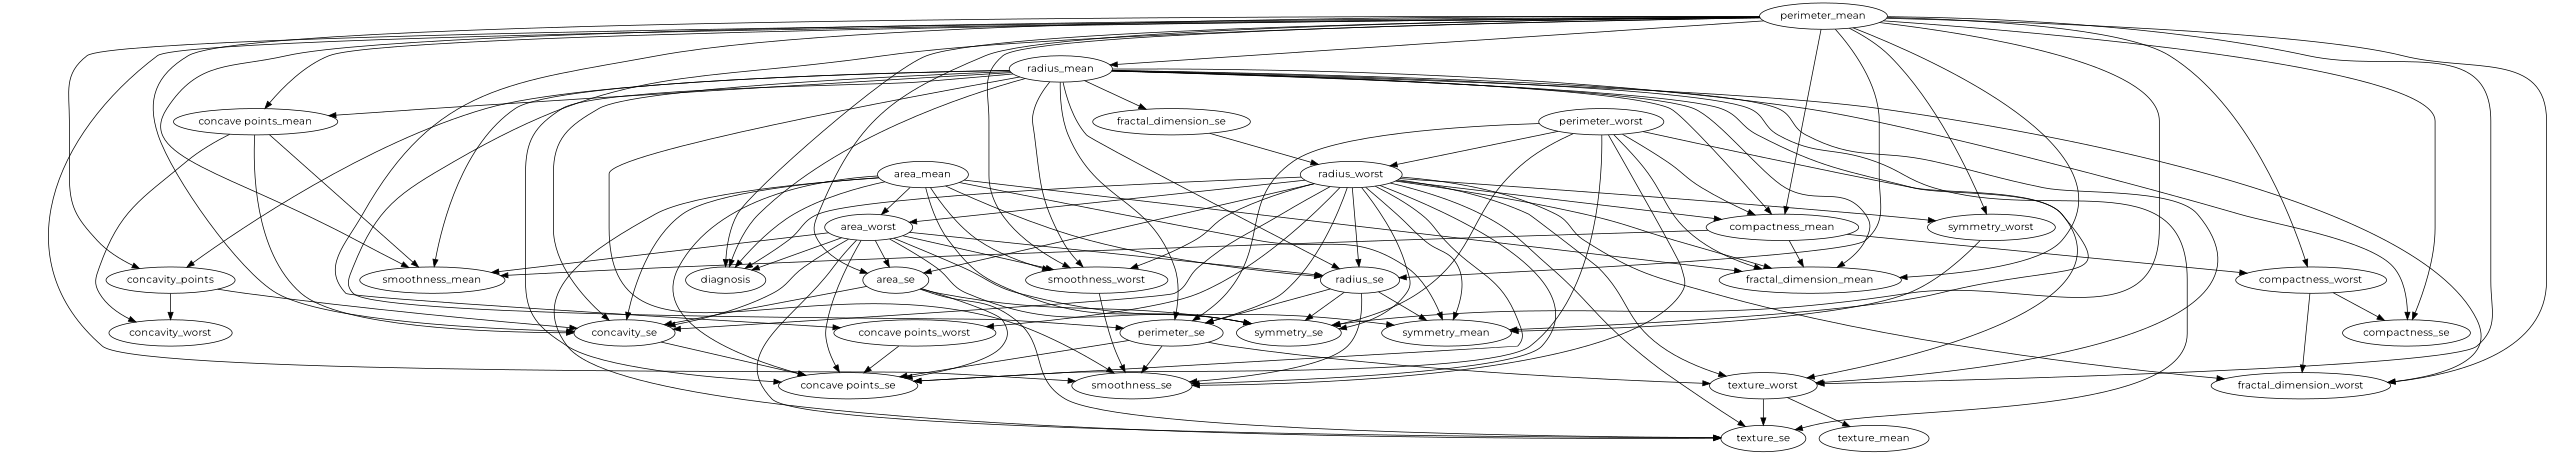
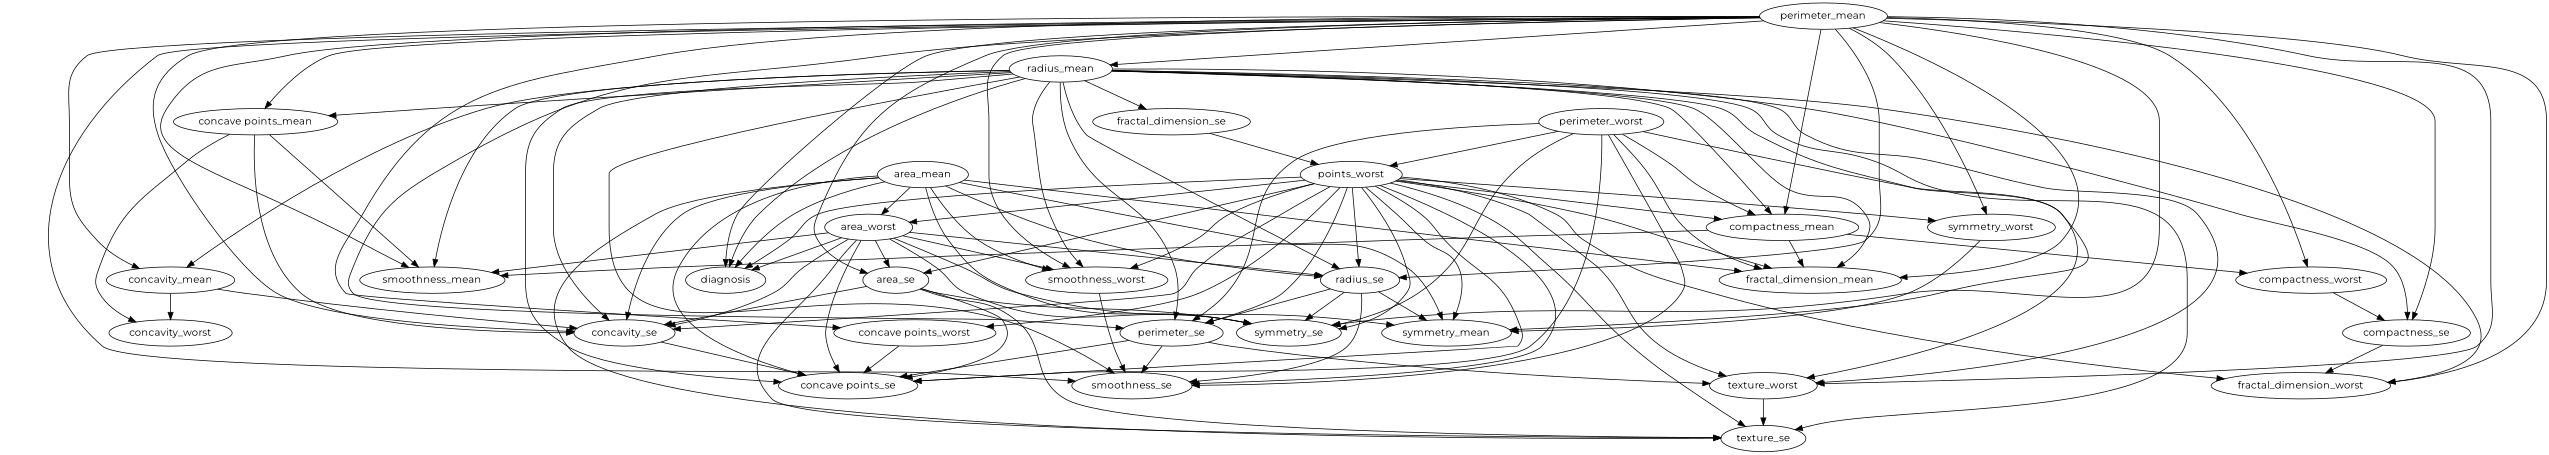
(1351, 175) -> (1351, 175)
(171, 280) -> (171, 280)
(2306, 329) -> (2357, 358)
(1874, 439) -> none
